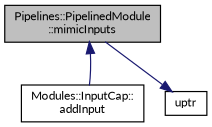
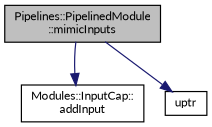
(91, 70) -> (75, 58)
